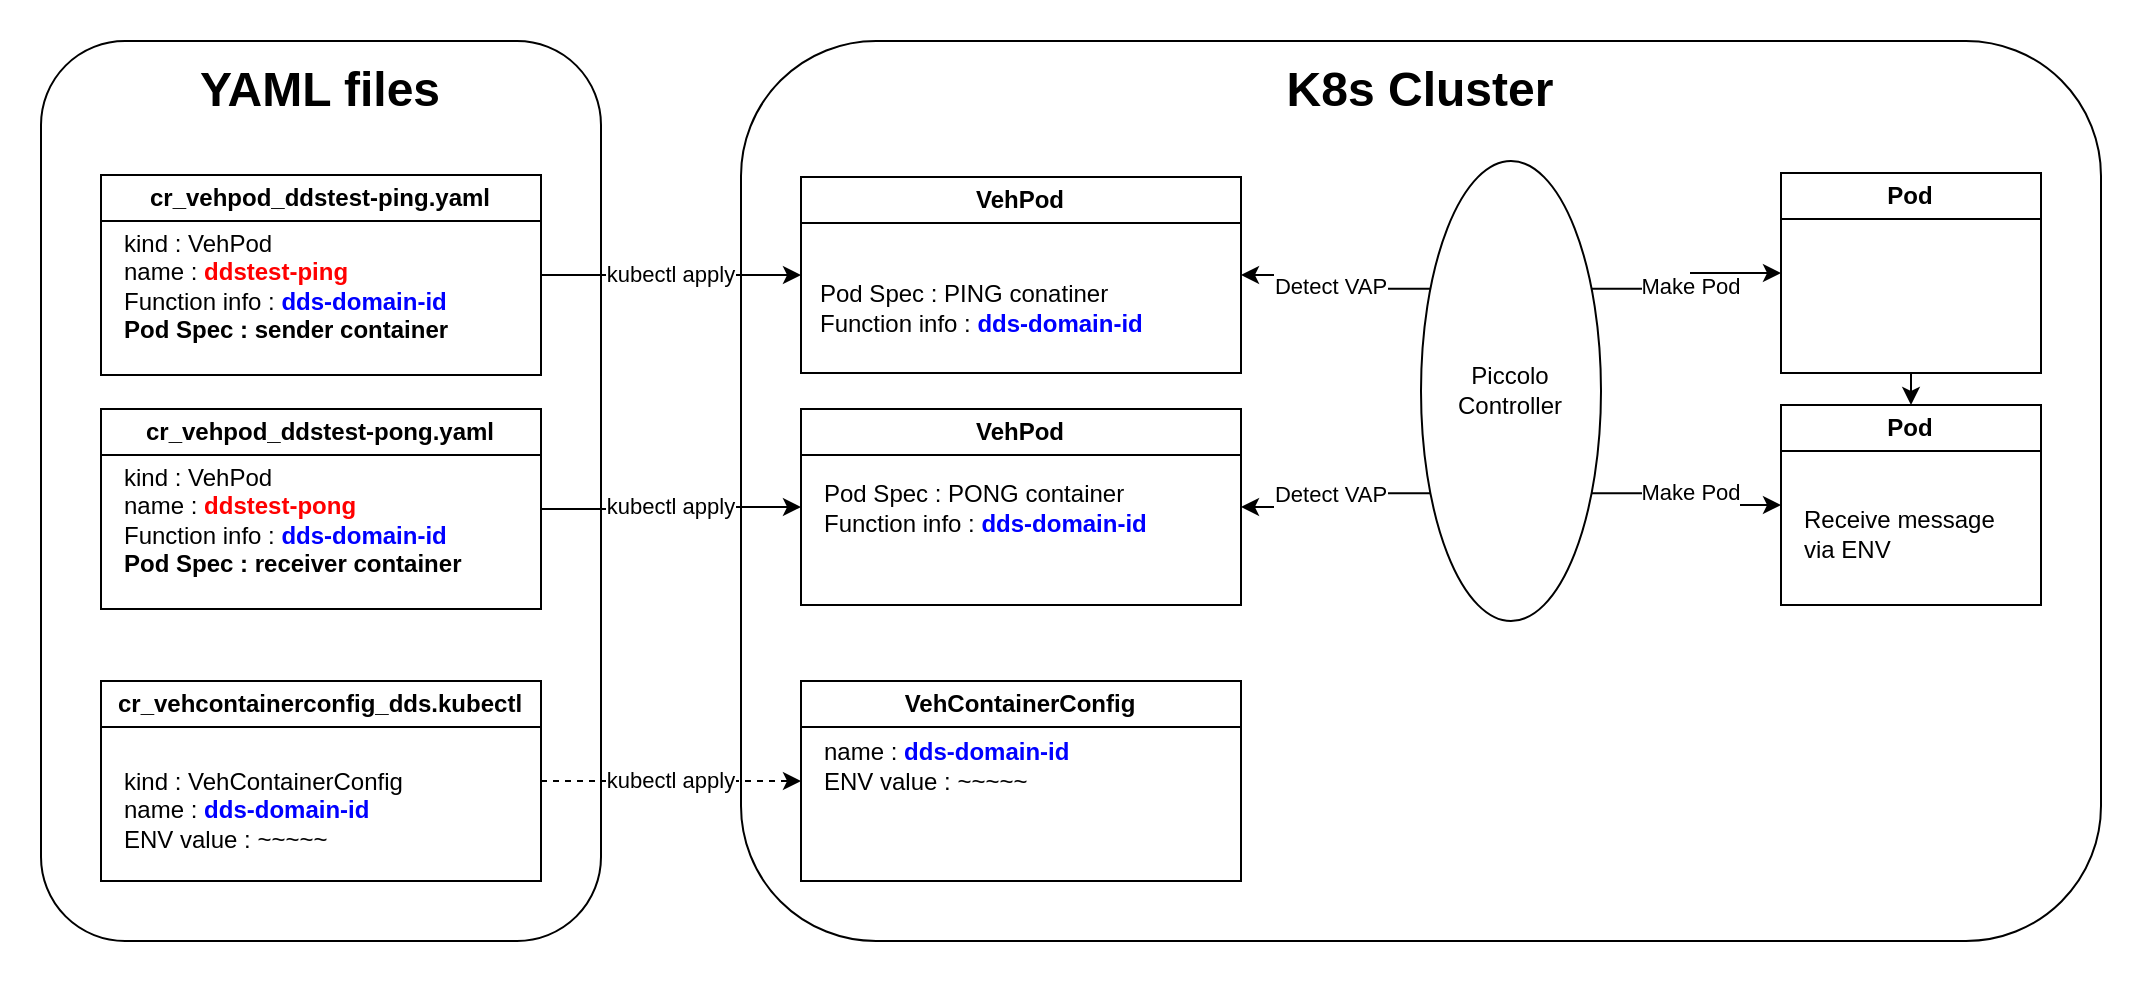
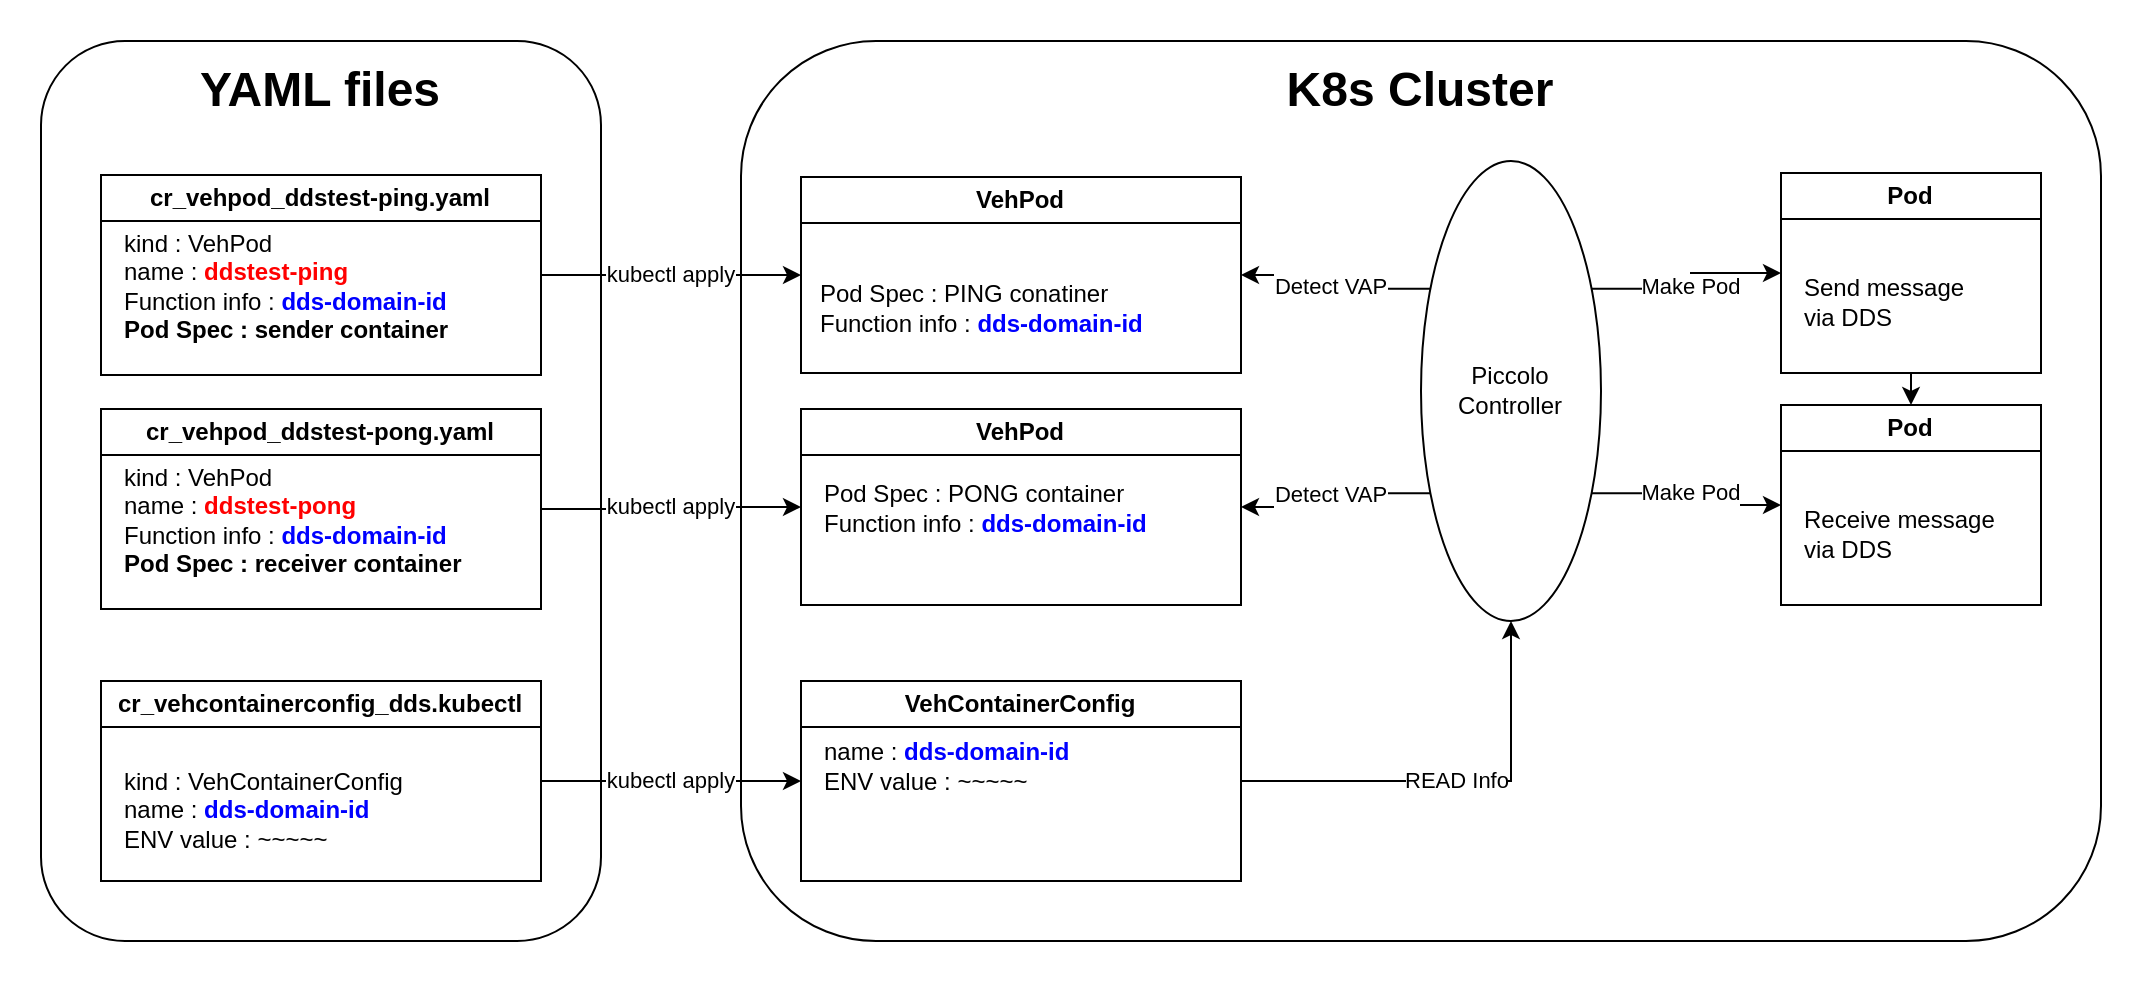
none -> (1901, 303)
(1900, 535) -> (1900, 535)
(573, 781) -> (573, 781)
none -> (1451, 781)
